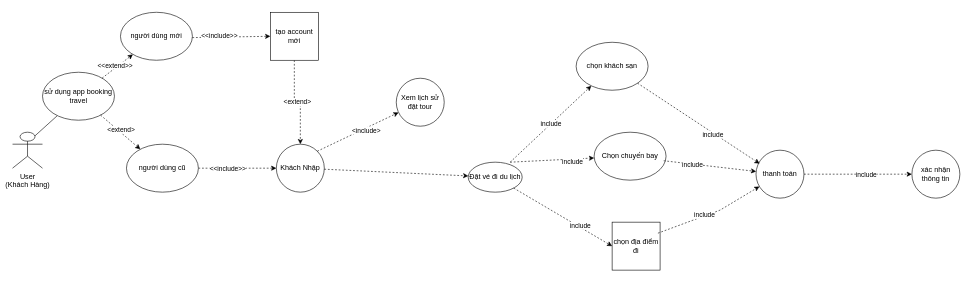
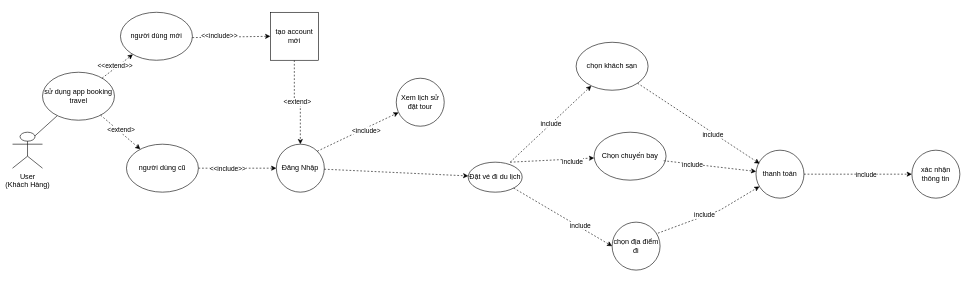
(300, 168) -> (300, 168)
(636, 246) -> (636, 246)
